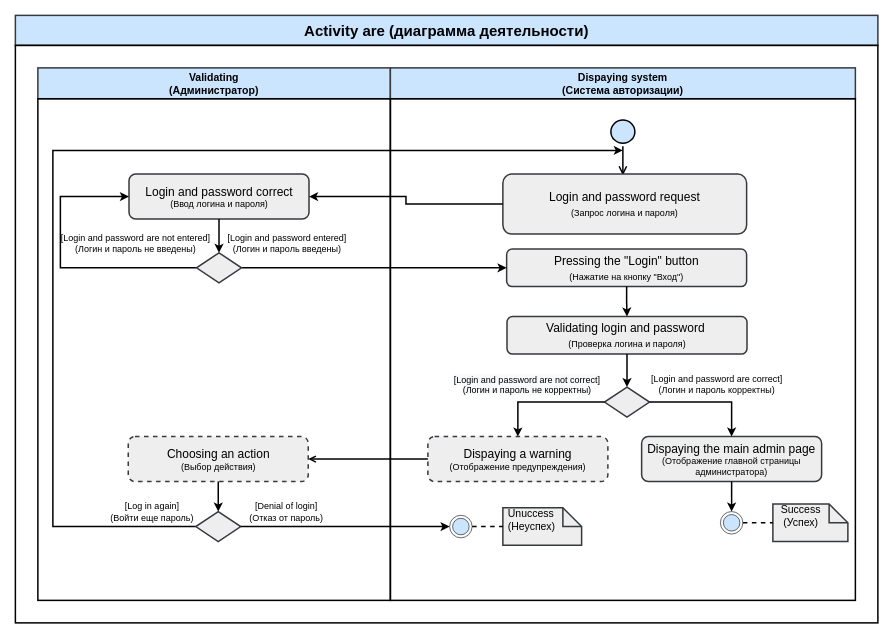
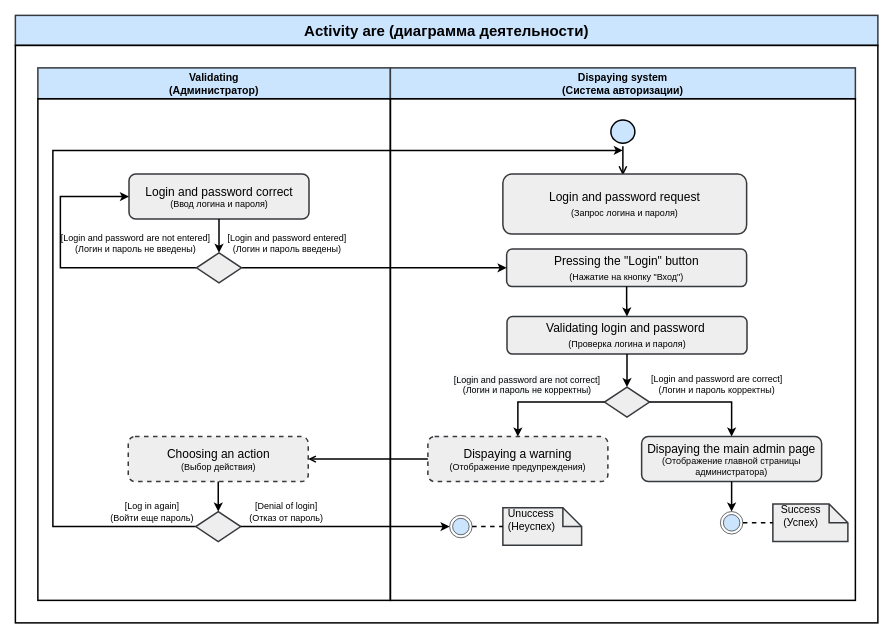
(406, 204) -> none
